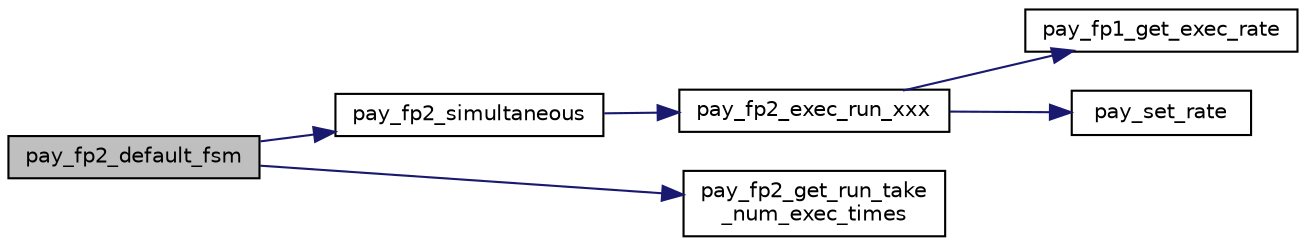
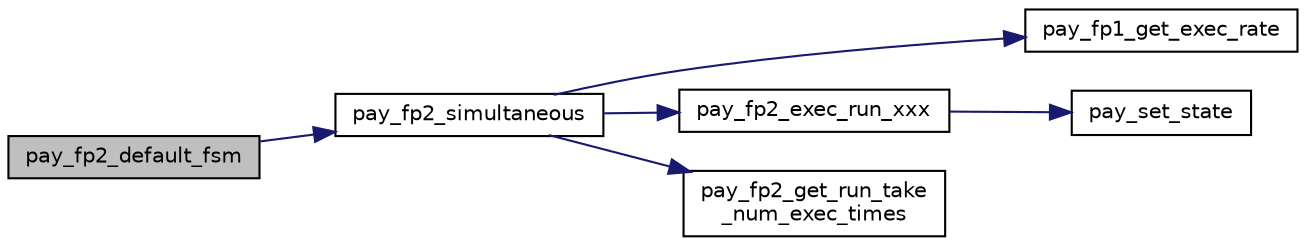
(978, 73) -> (778, 58)
(1161, 113) -> (1161, 113)
(461, 179) -> (609, 151)
